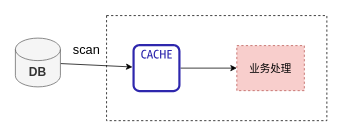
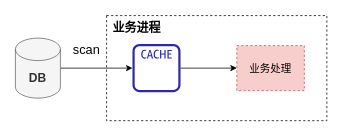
none -> (145, 27)
(38, 62) -> (38, 68)
